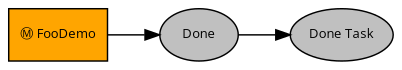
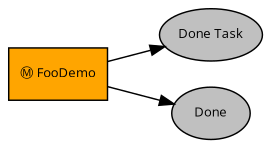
(257, 35) -> (129, 56)
